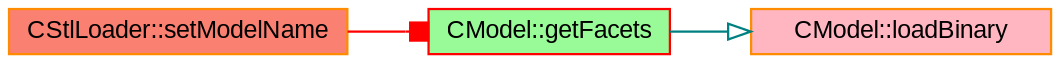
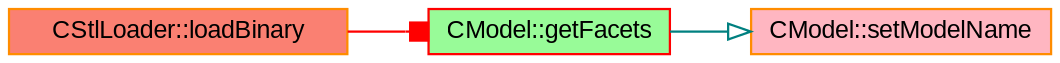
(178, 32) -> (178, 32)
(901, 32) -> (901, 32)
